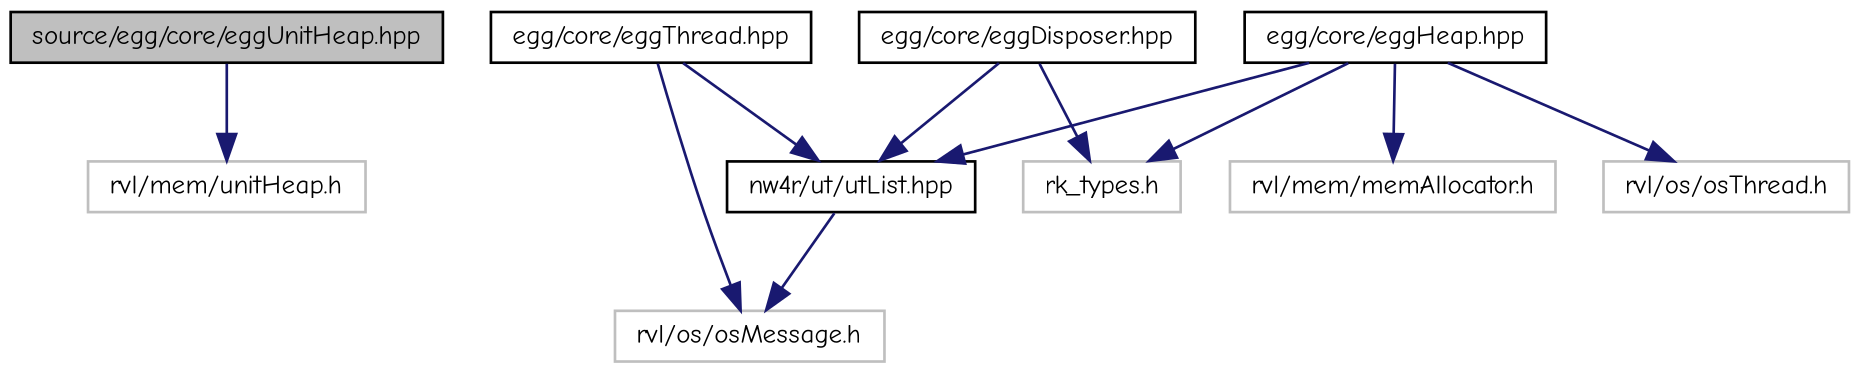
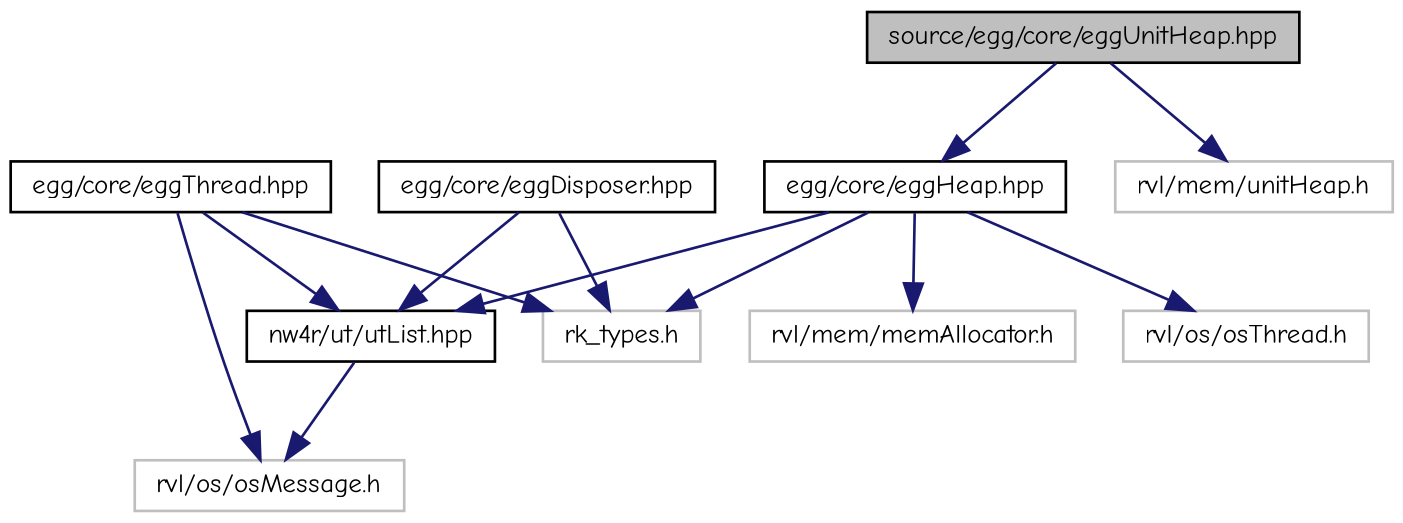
none -> (1010, 103)
none -> (383, 257)
